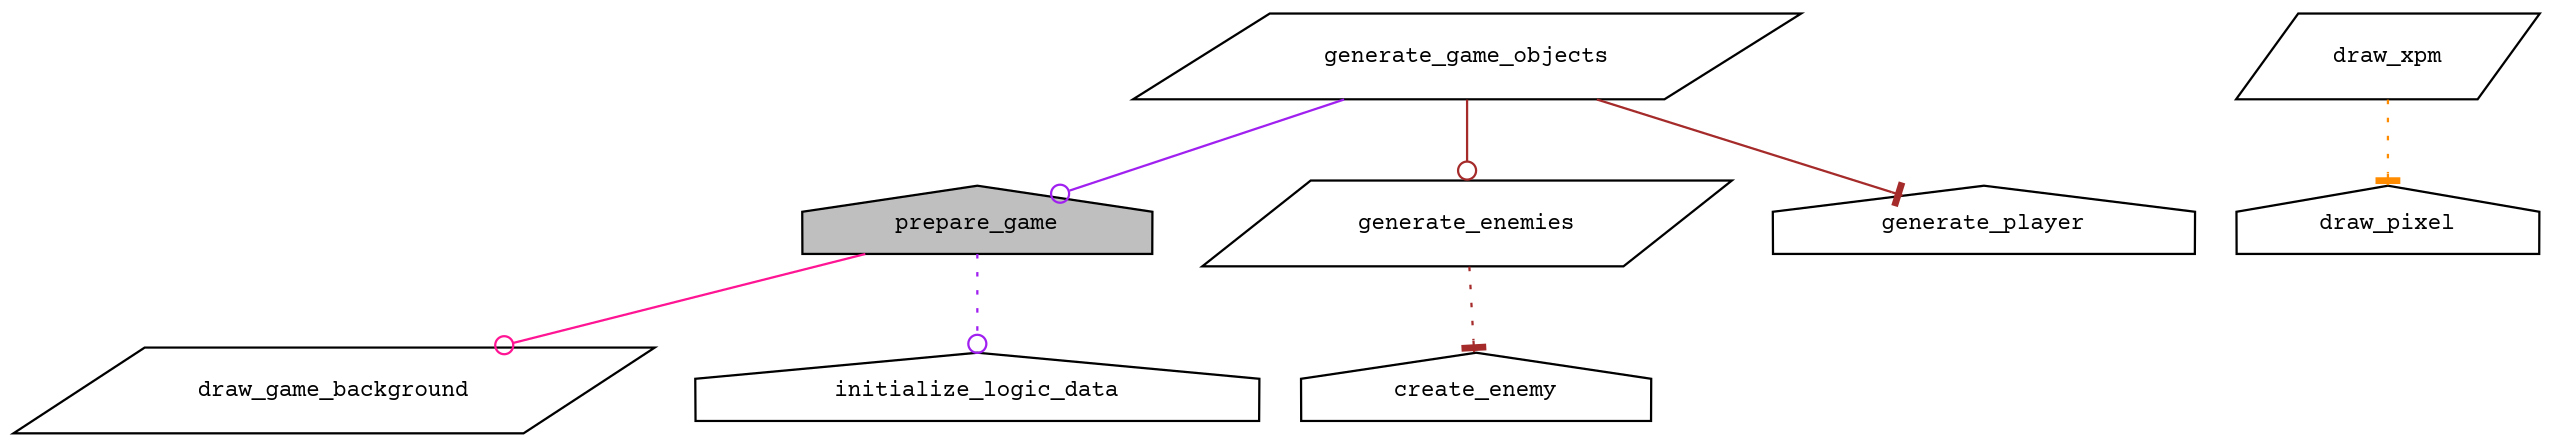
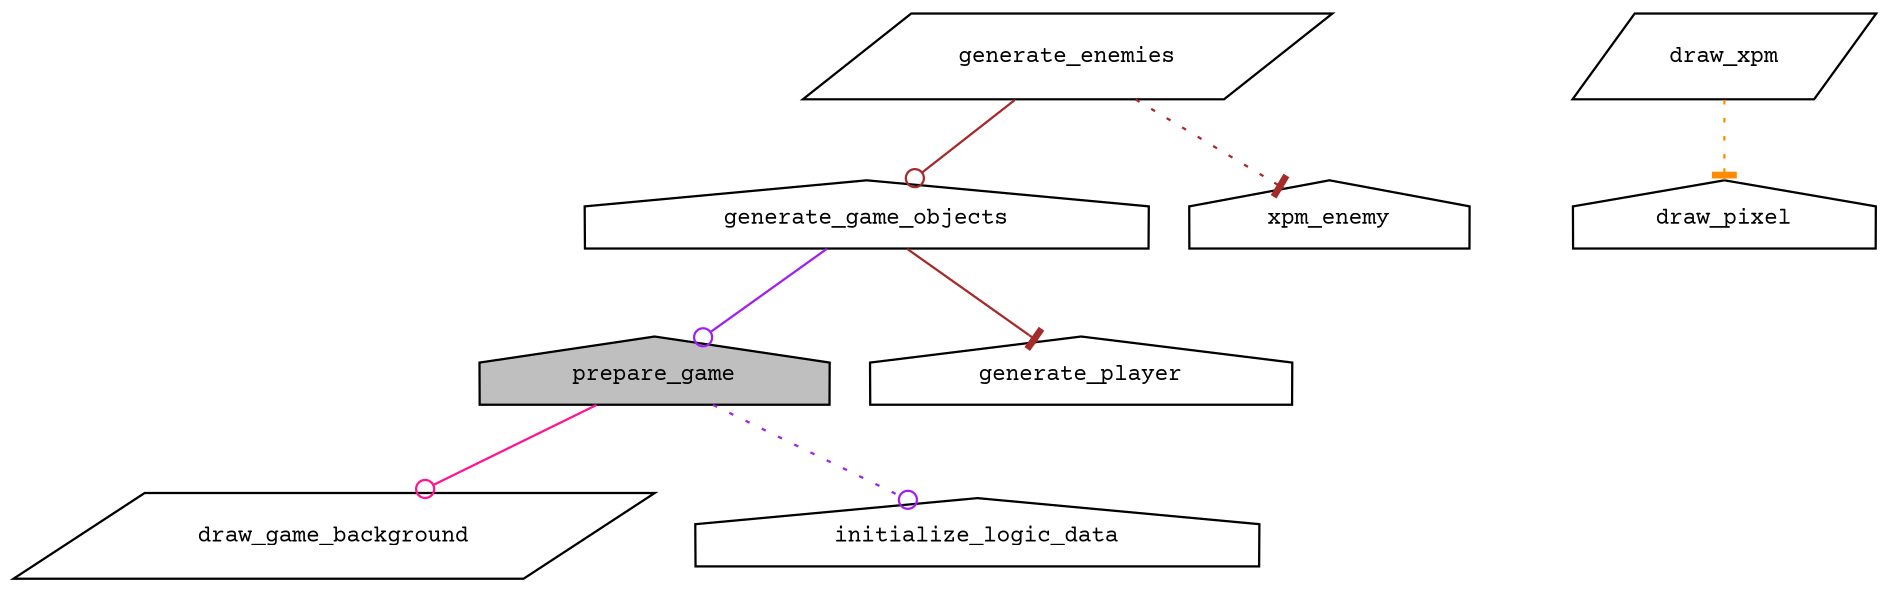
(1467, 56) -> (867, 218)
(1467, 131) -> (969, 136)
(1476, 390) -> (1329, 218)
